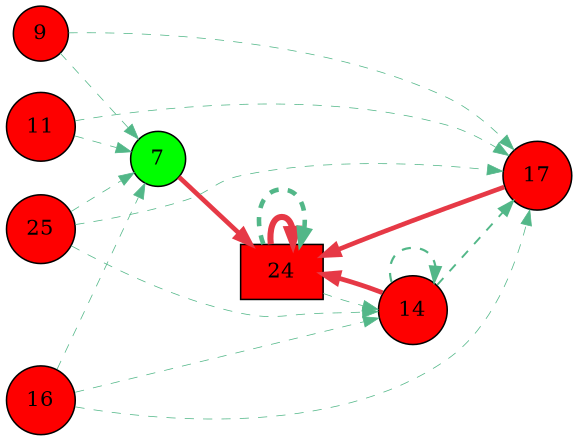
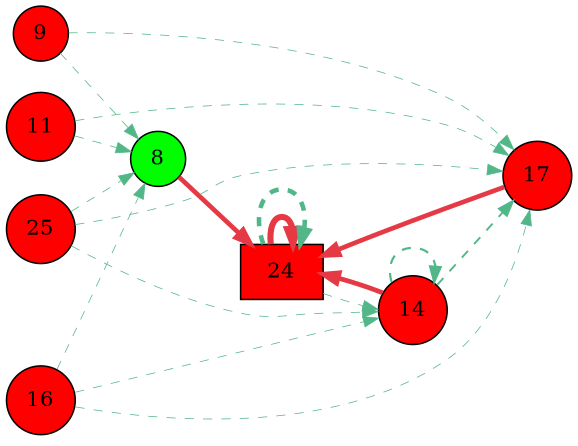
(158, 159) -> (158, 159)
